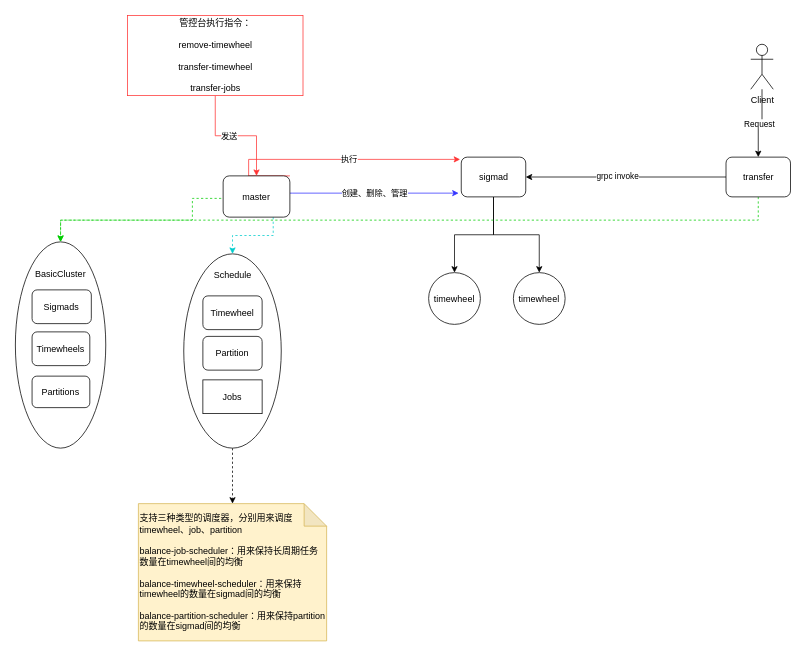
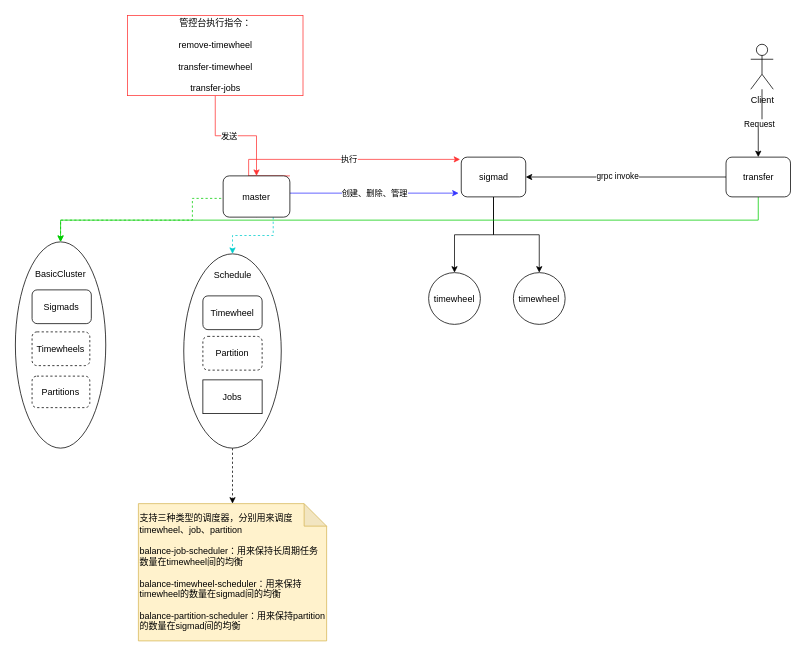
(488, 220) -> (488, 220)
(61, 349) -> (61, 349)
(233, 353) -> (233, 353)
(61, 392) -> (61, 392)
